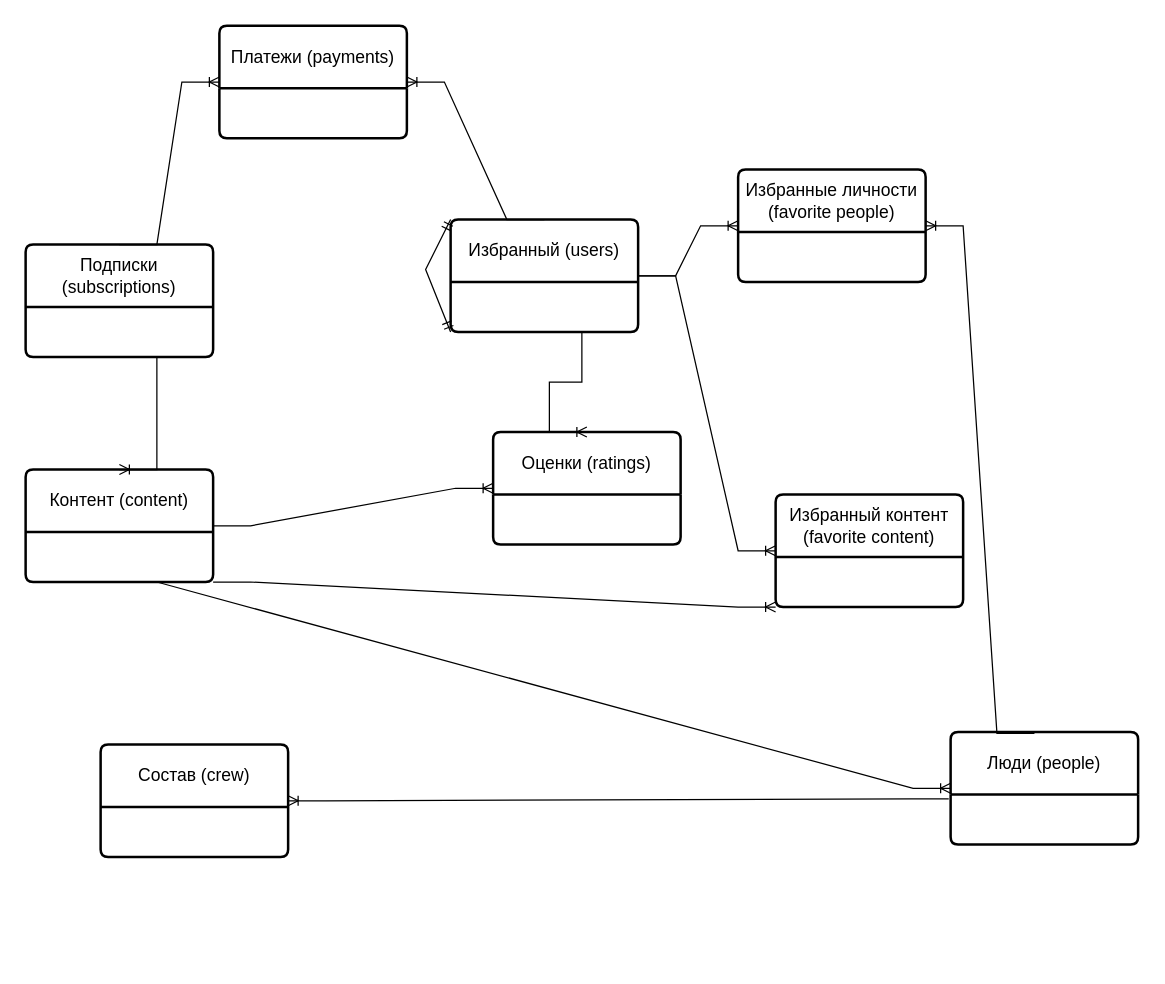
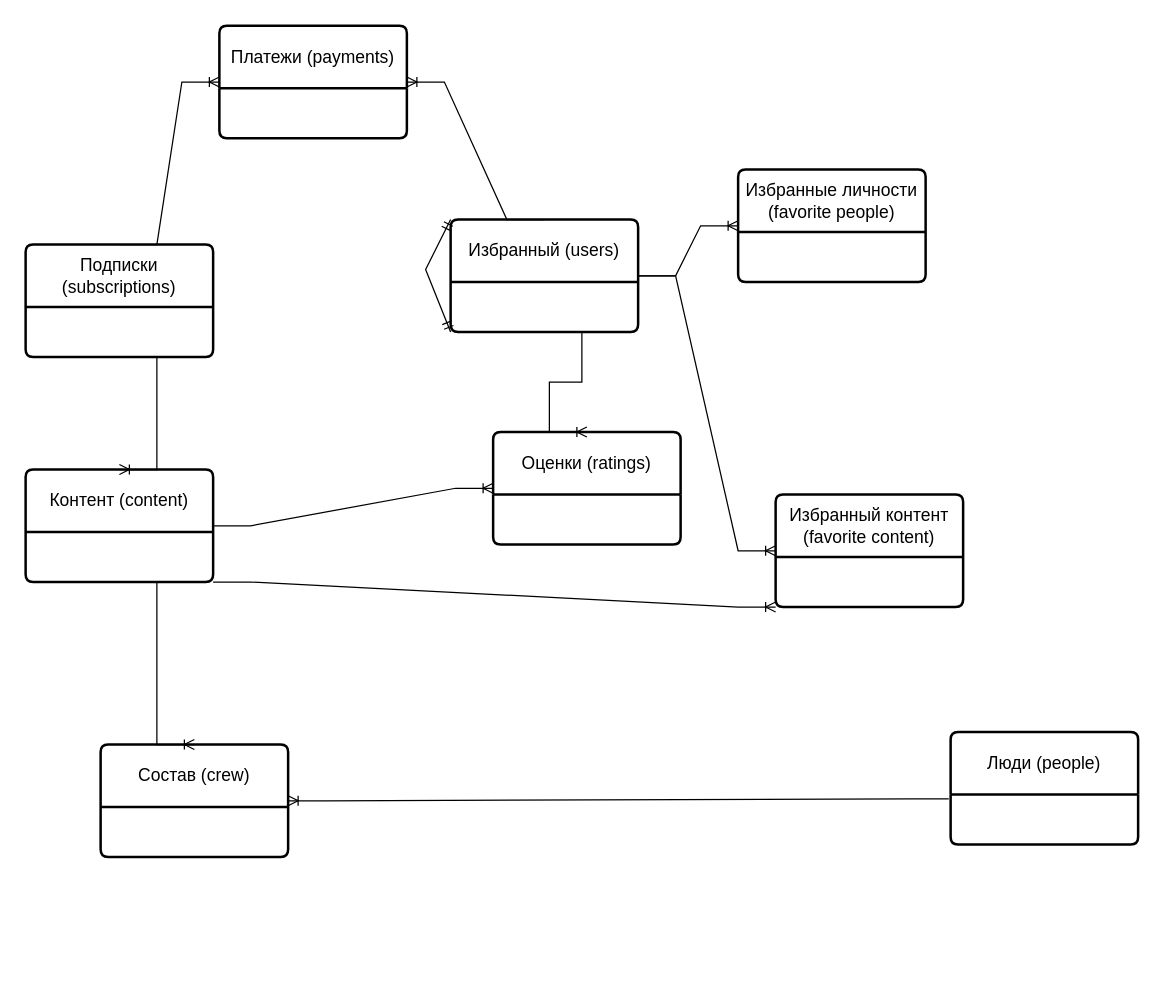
(980, 479) -> none
(556, 691) -> (157, 665)
